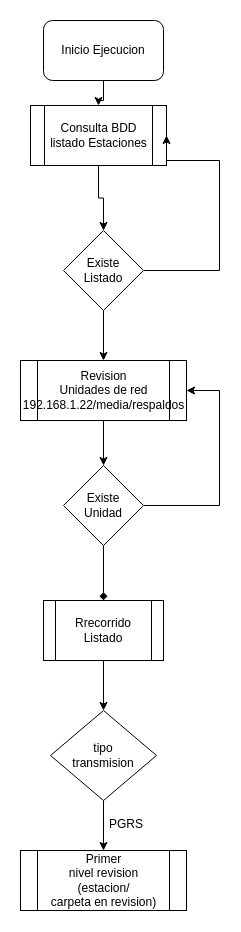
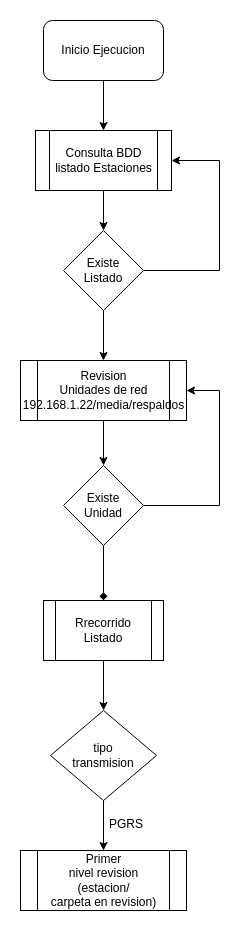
(99, 136) -> (104, 161)
